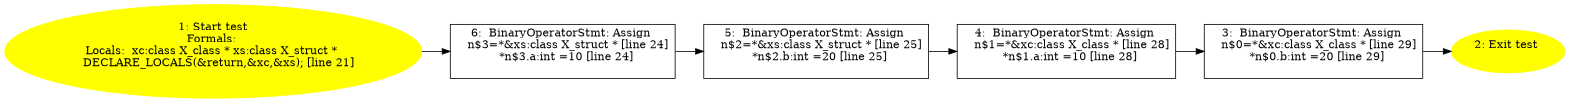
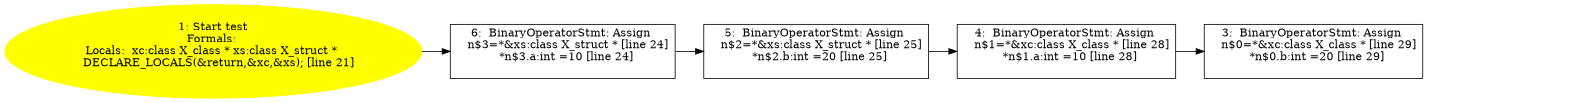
(1508, 51) -> none
